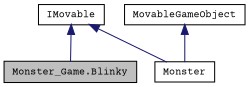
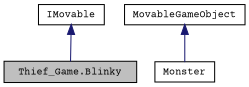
(133, 45) -> none
(70, 72) -> (70, 72)
